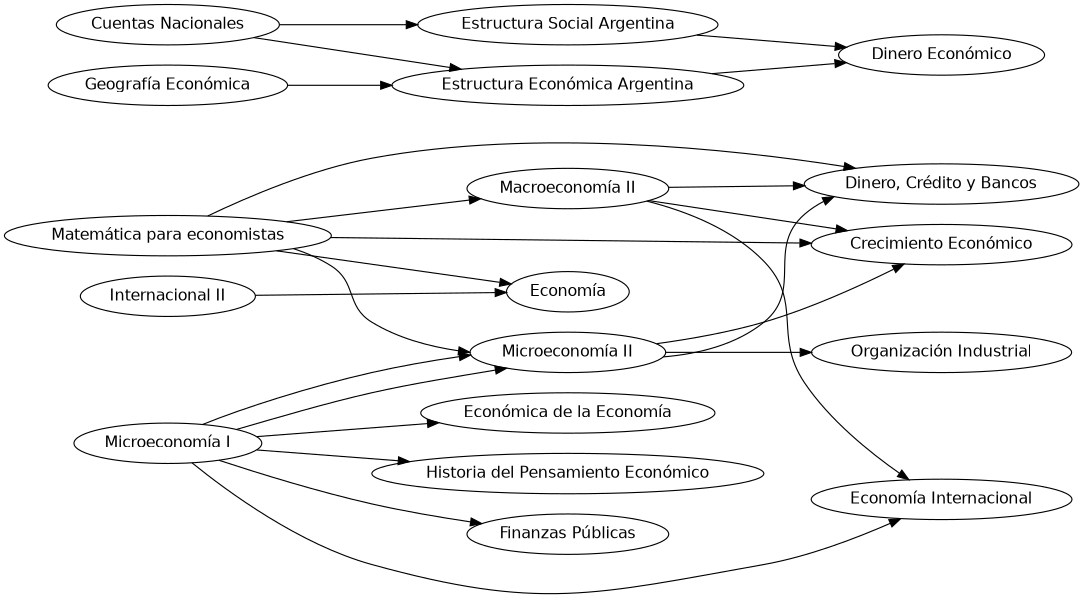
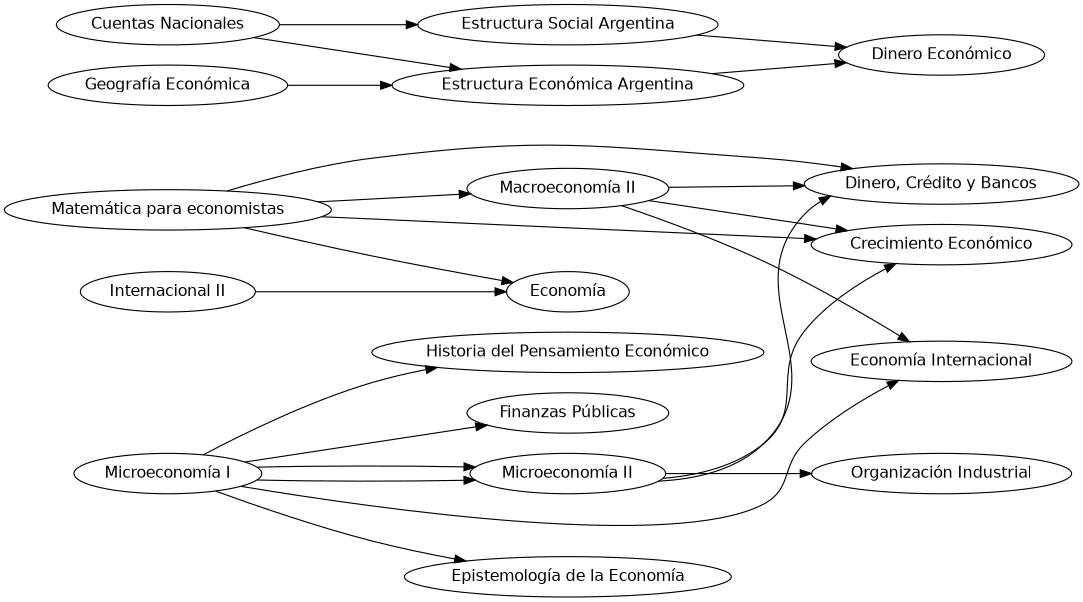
(364, 316) -> none
(568, 413) -> (568, 577)
